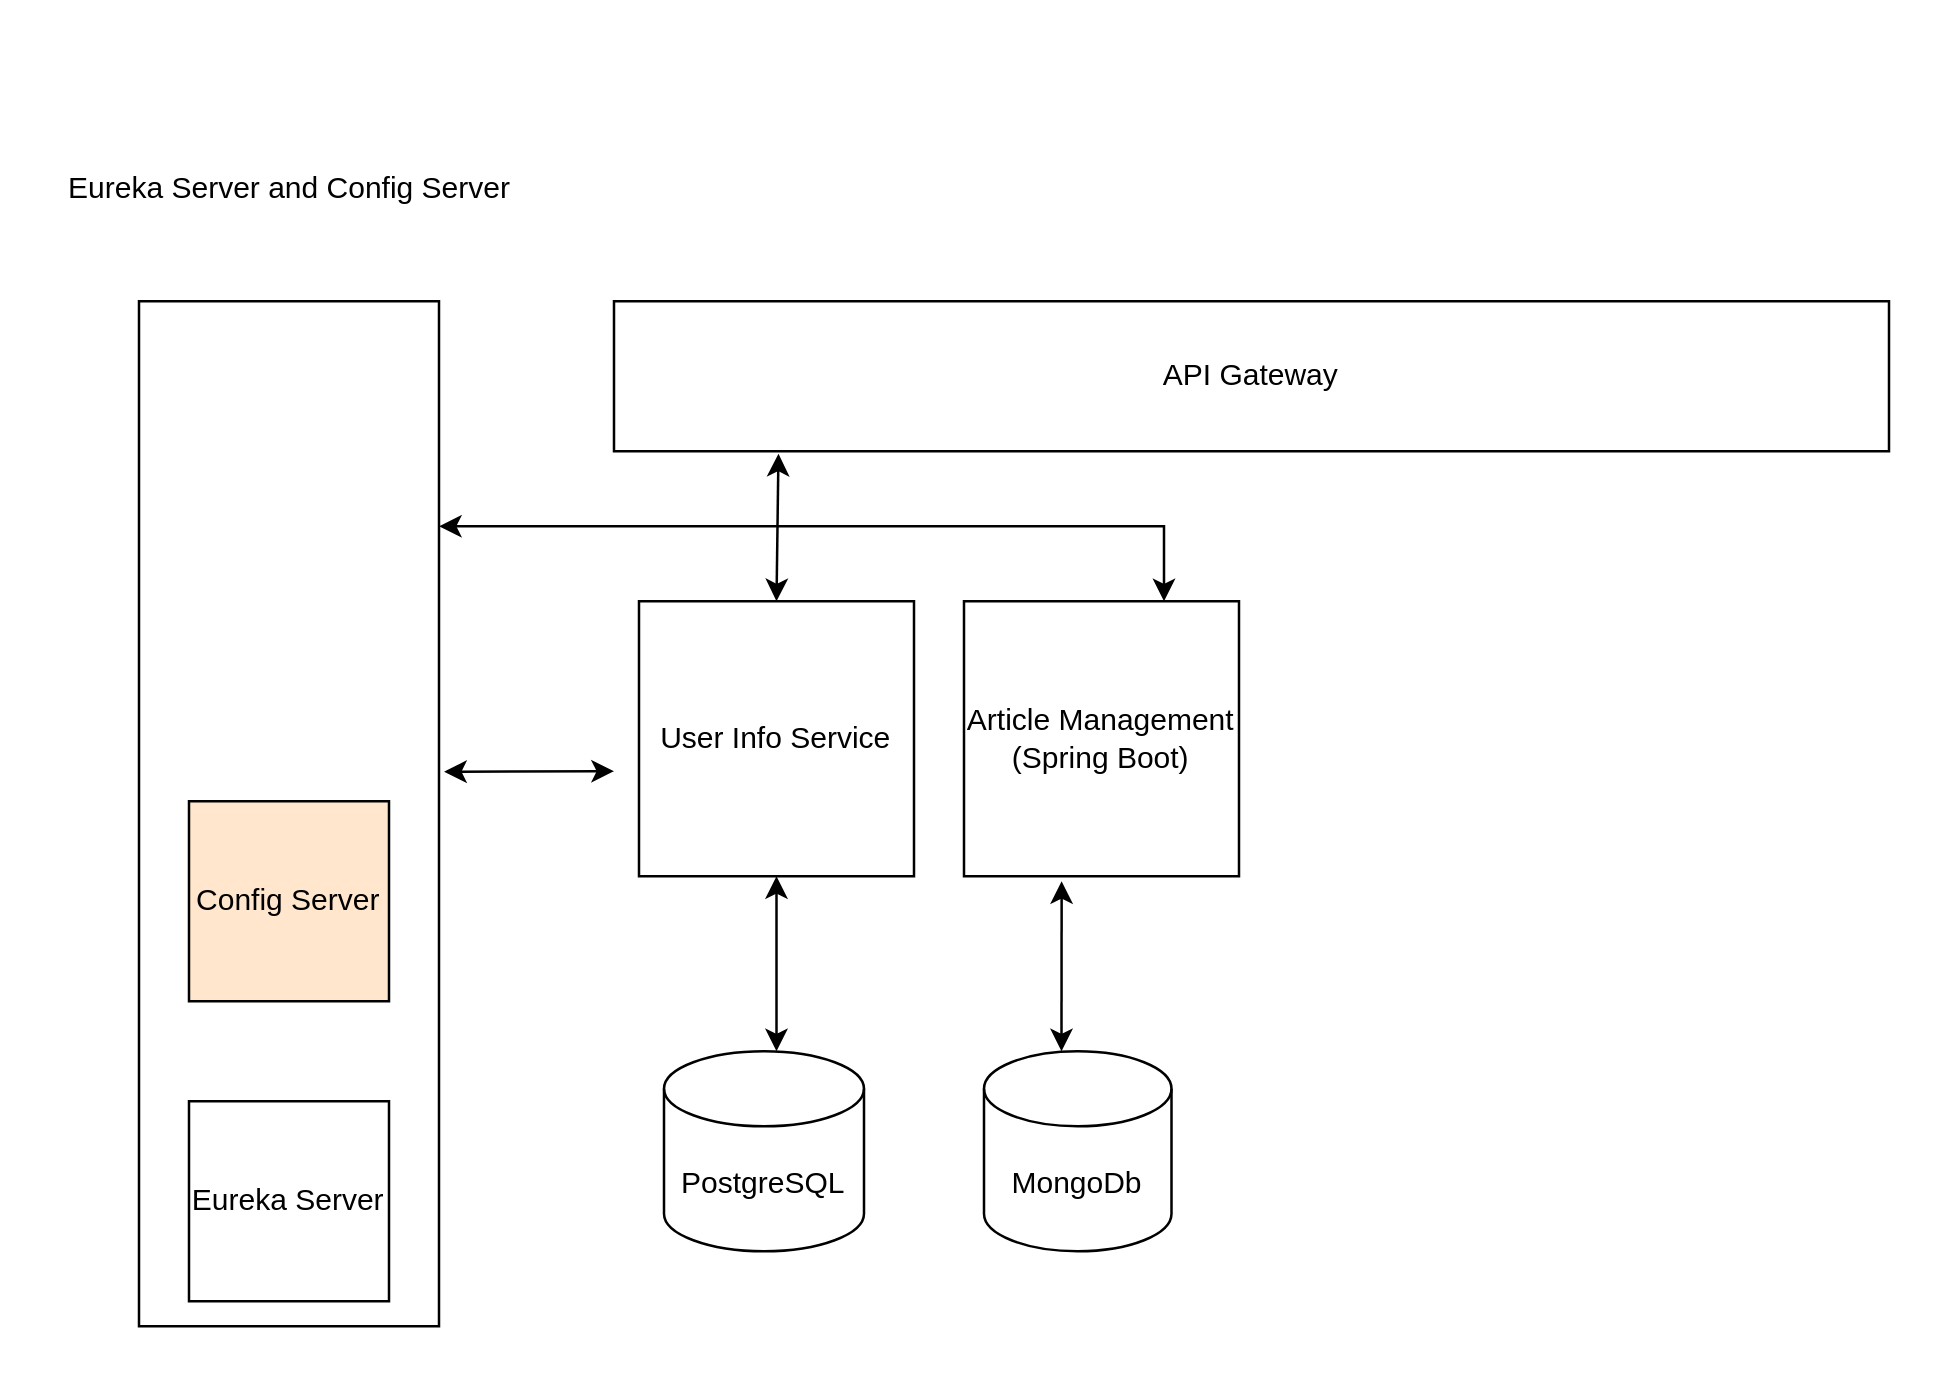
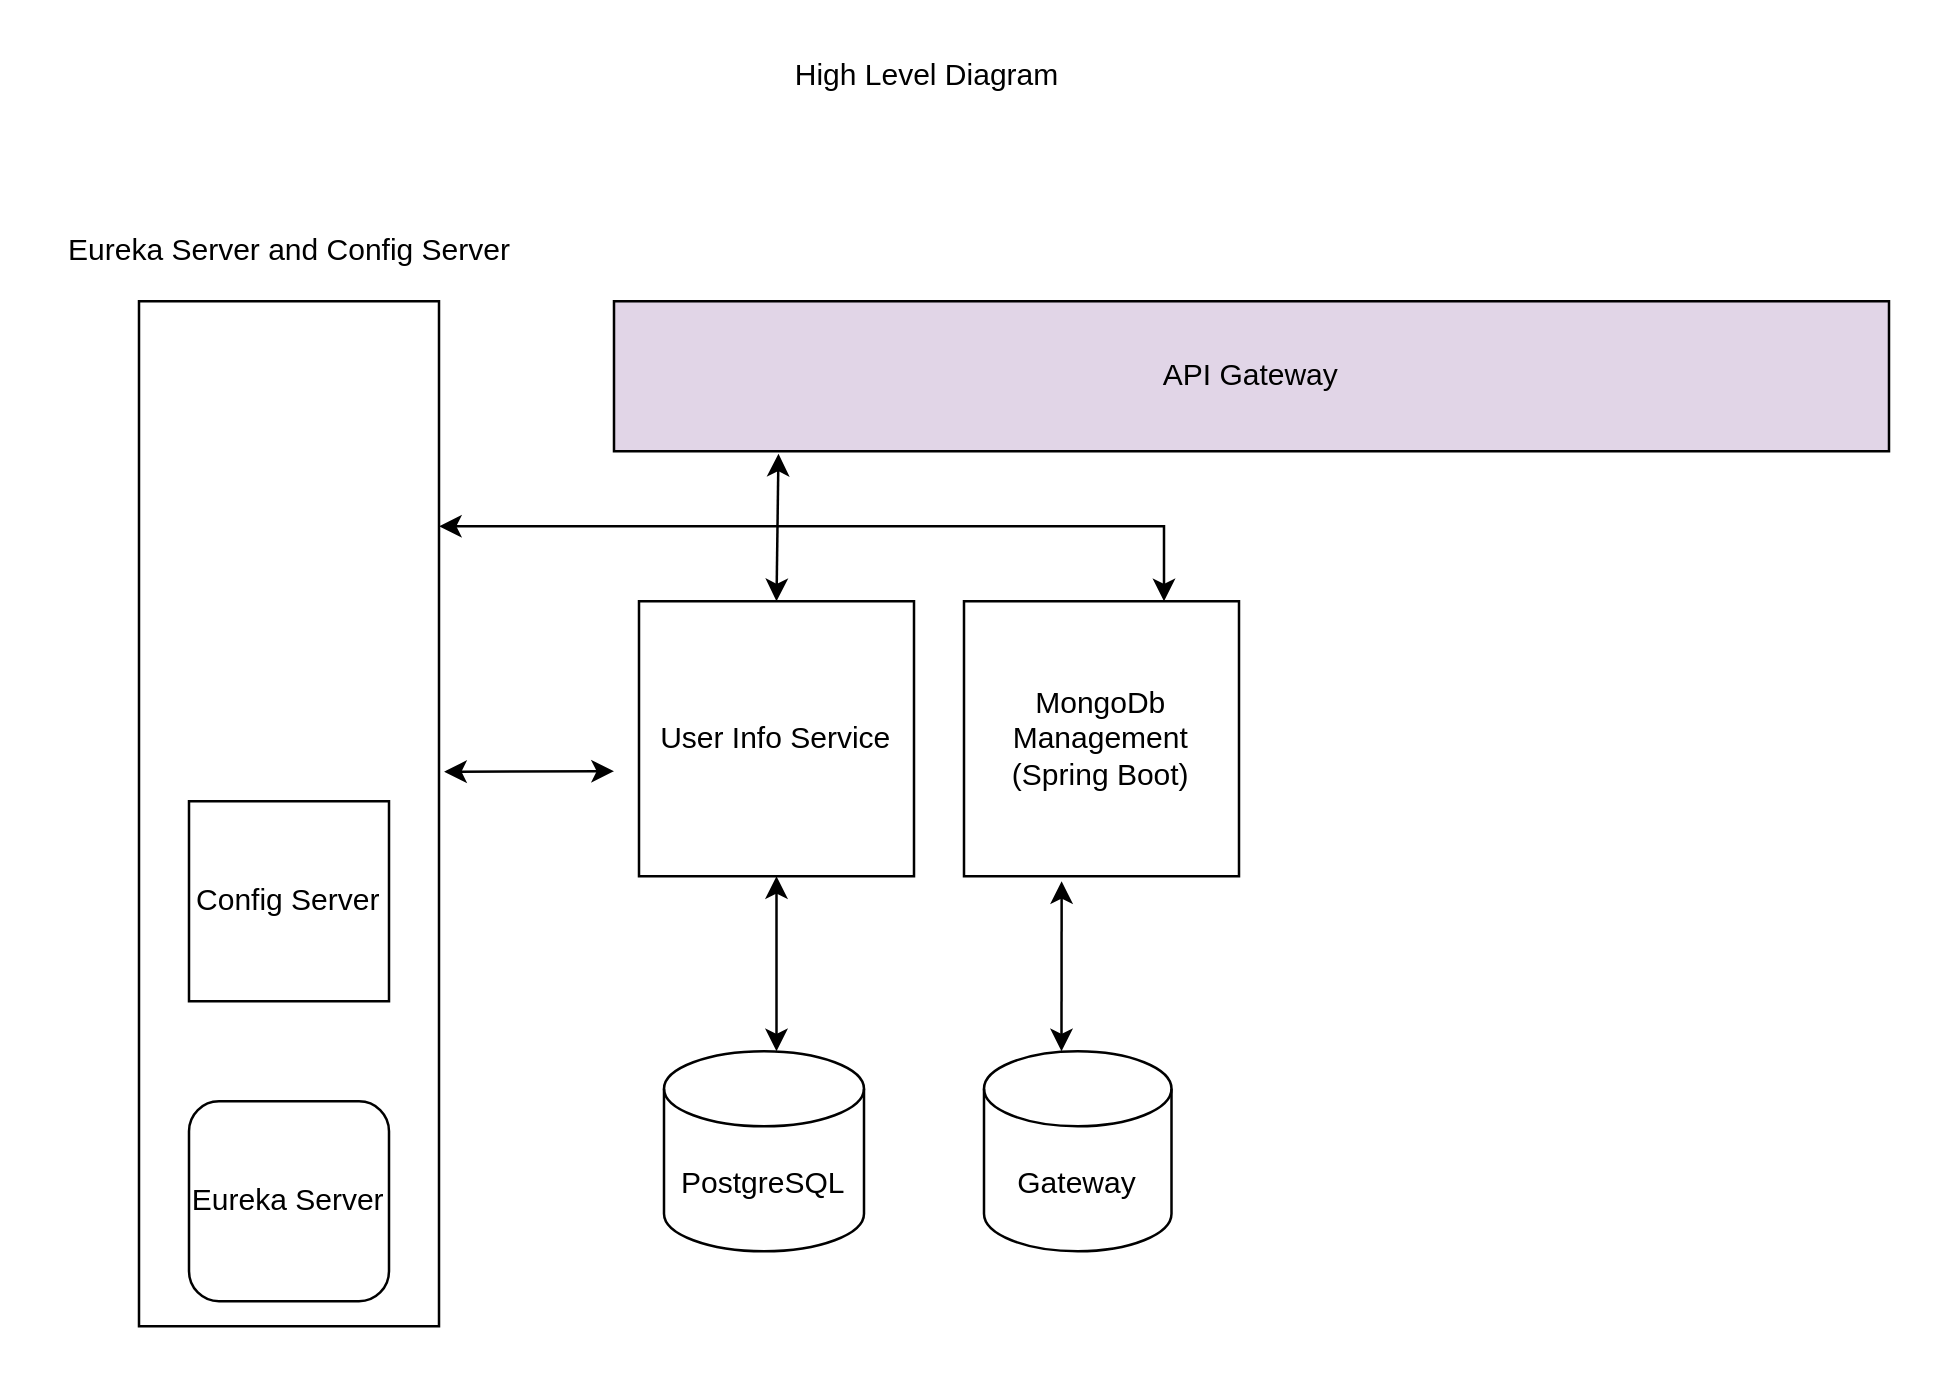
none -> (926, 76)
(289, 189) -> (289, 251)
(1251, 376) -> (1251, 376)
(1101, 739) -> (1101, 739)
(289, 901) -> (289, 901)
(1078, 1184) -> (1078, 1184)
(289, 1201) -> (289, 1201)
